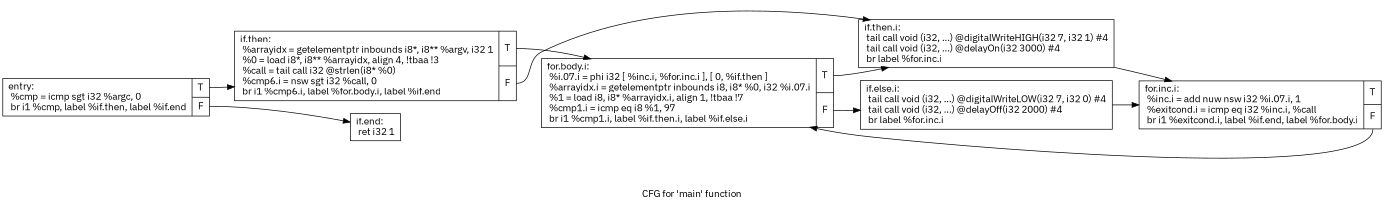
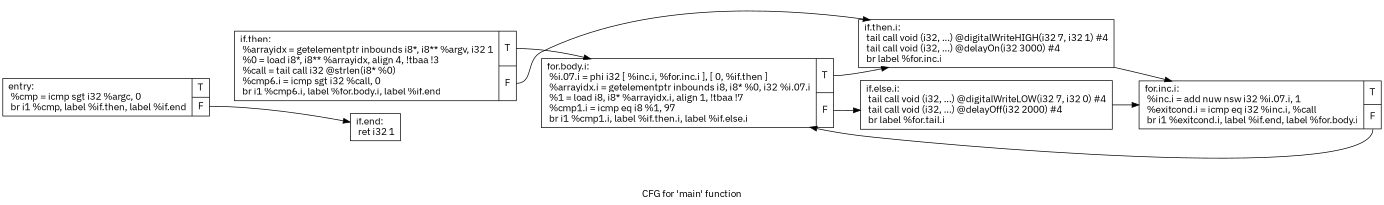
(309, 81) -> (310, 81)
(218, 87) -> none
(905, 120) -> (906, 120)
